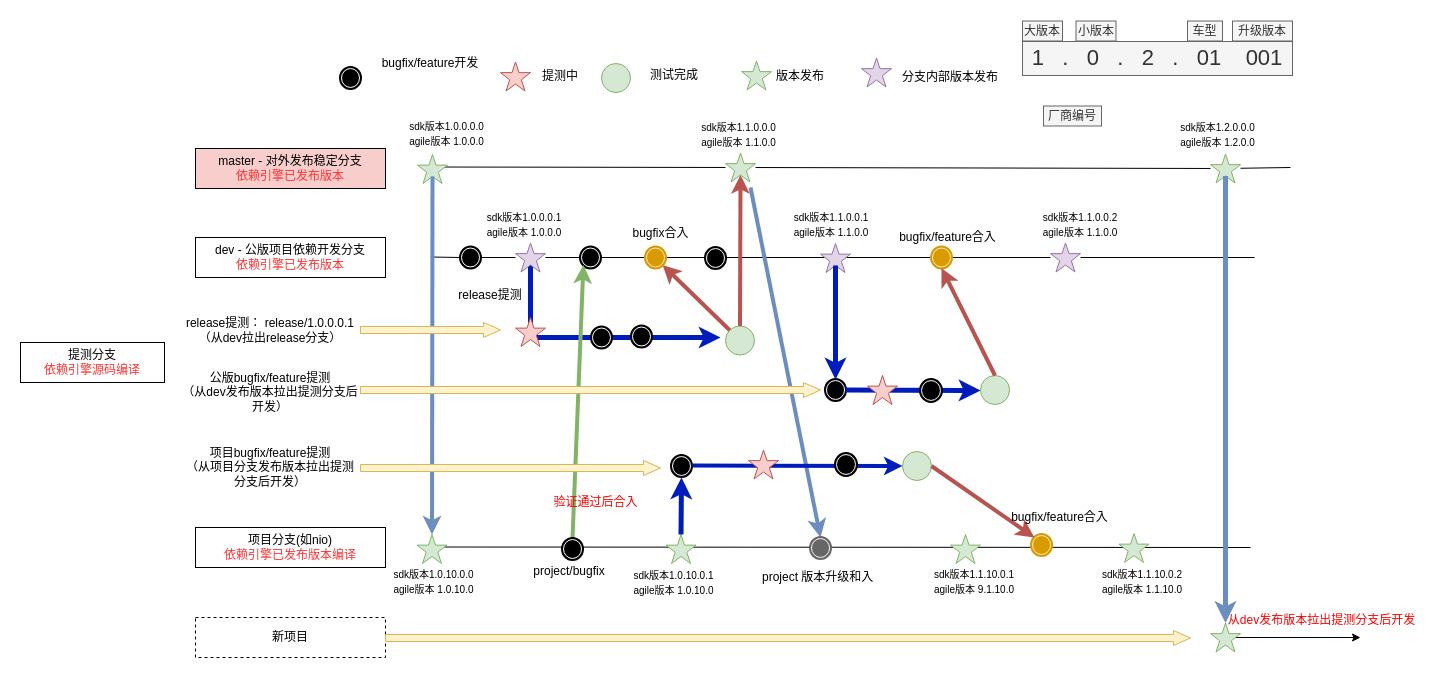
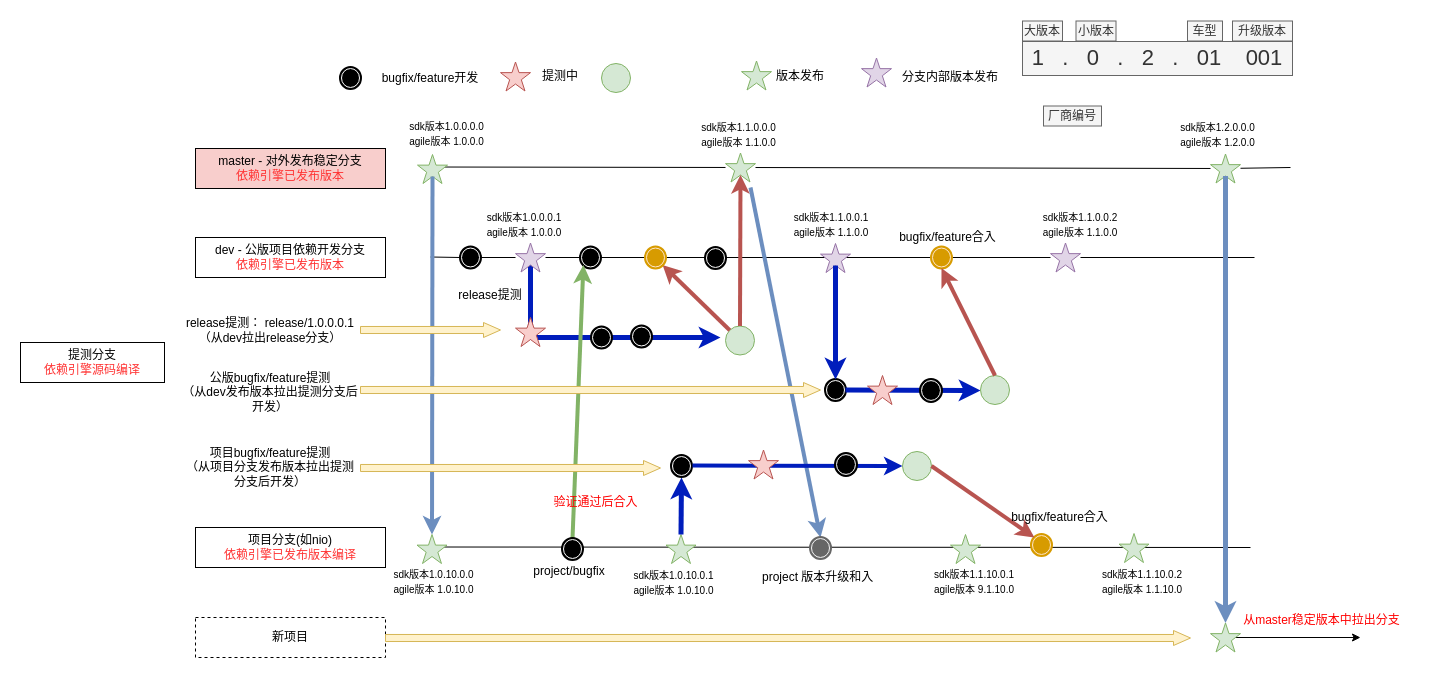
(431, 64) -> (431, 79)
(675, 76) -> none
(661, 234) -> none
(1322, 621) -> (1322, 621)
